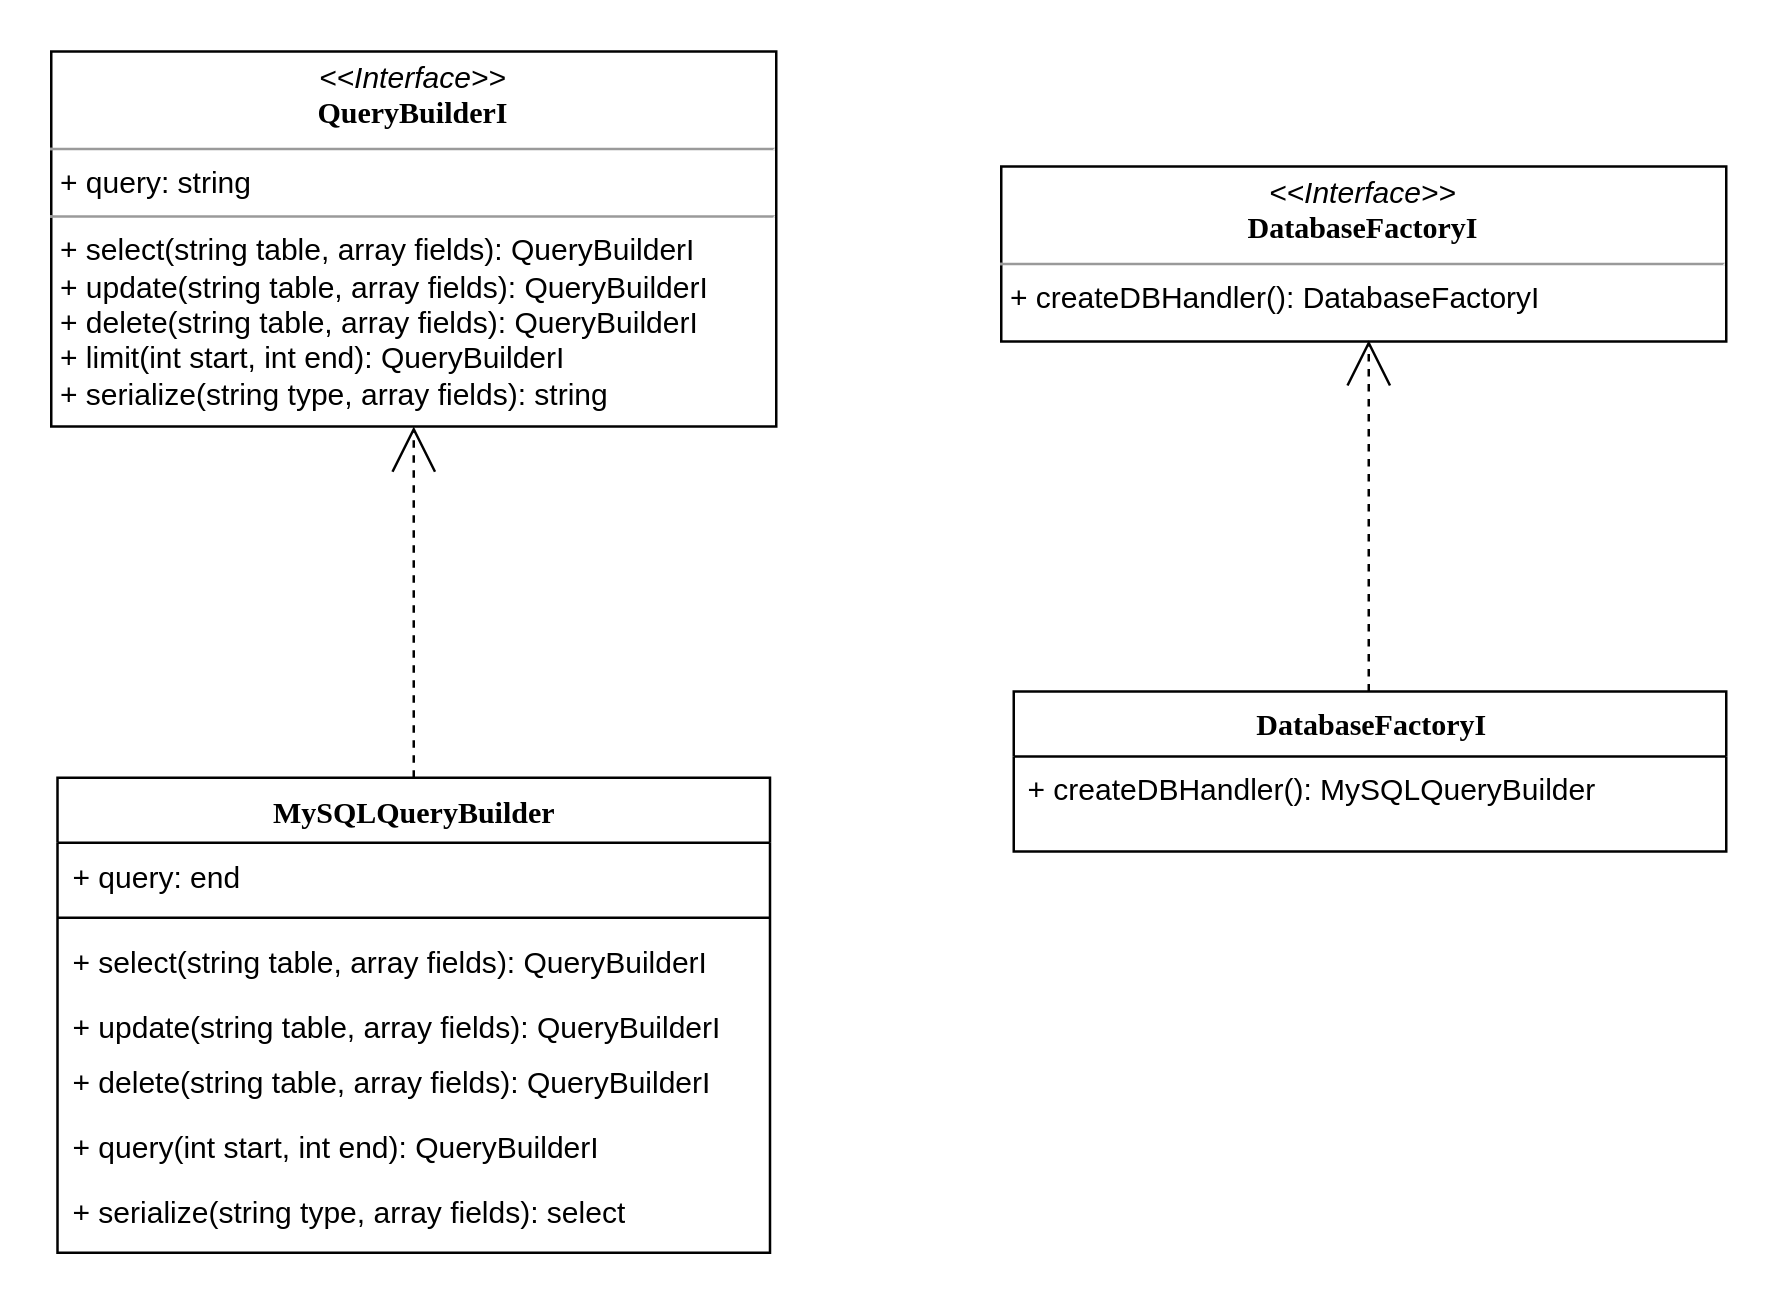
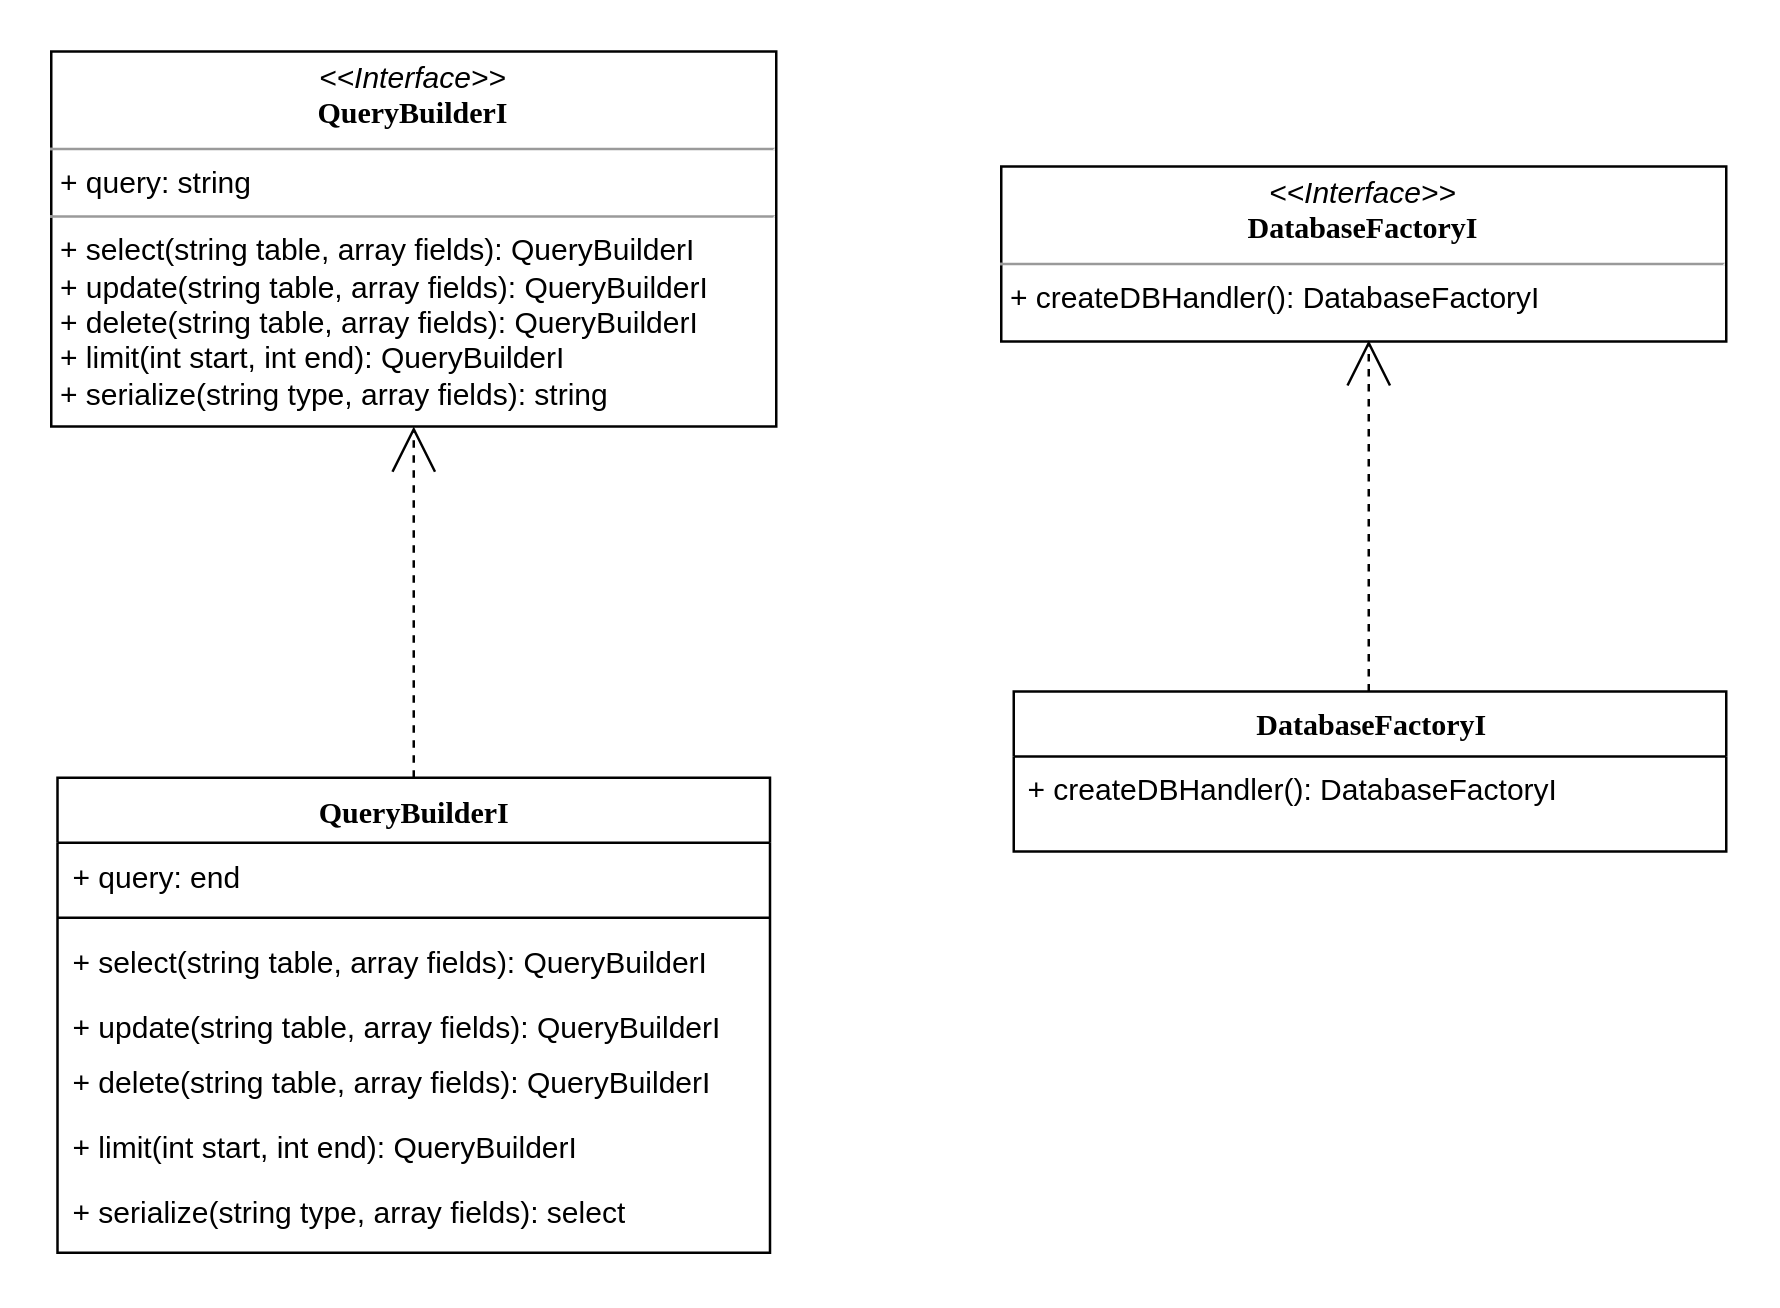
(1325, 792) -> (1324, 792)
(415, 814) -> (415, 814)
(384, 1149) -> (372, 1149)
